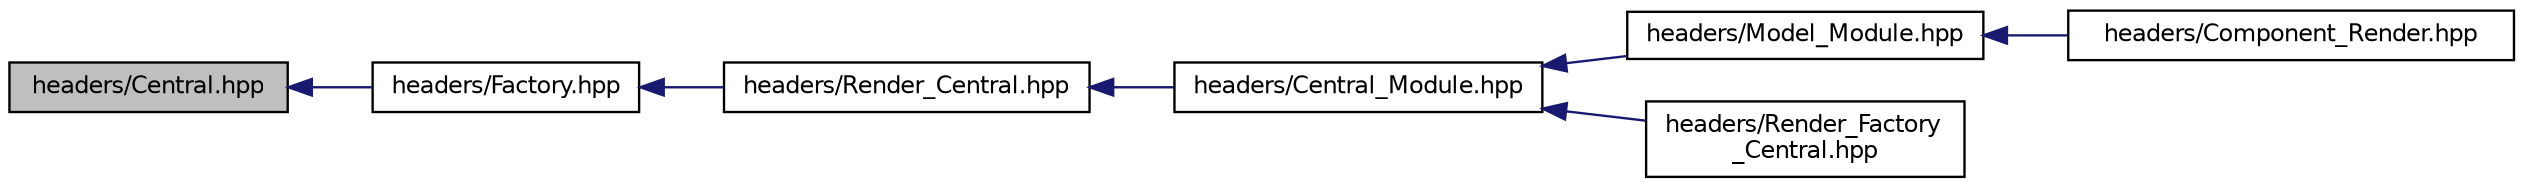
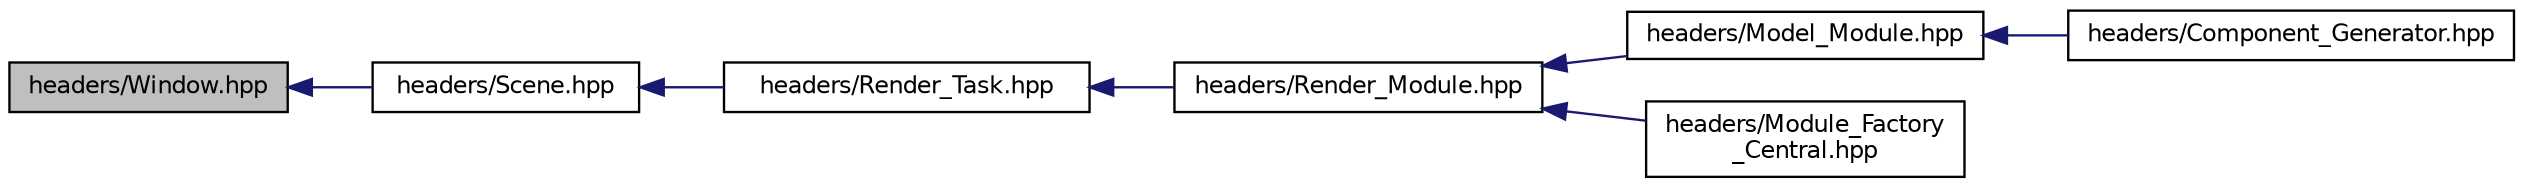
(2291, 35) -> (2291, 35)
(149, 87) -> (149, 87)
(506, 87) -> (506, 87)
(907, 87) -> (907, 87)
(1358, 87) -> (1358, 87)
(1805, 139) -> (1805, 139)
